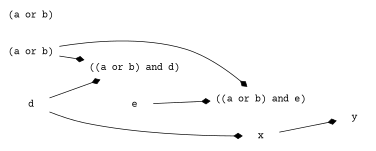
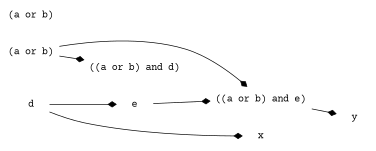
(71, 90) -> (79, 104)
(304, 127) -> (320, 111)
